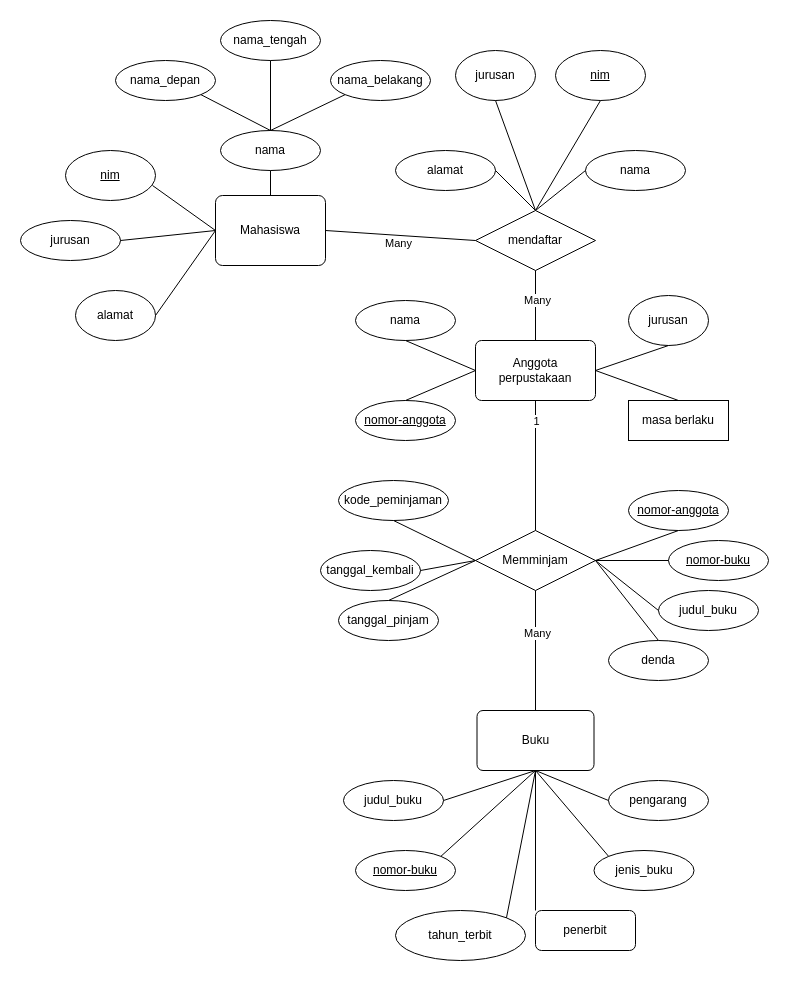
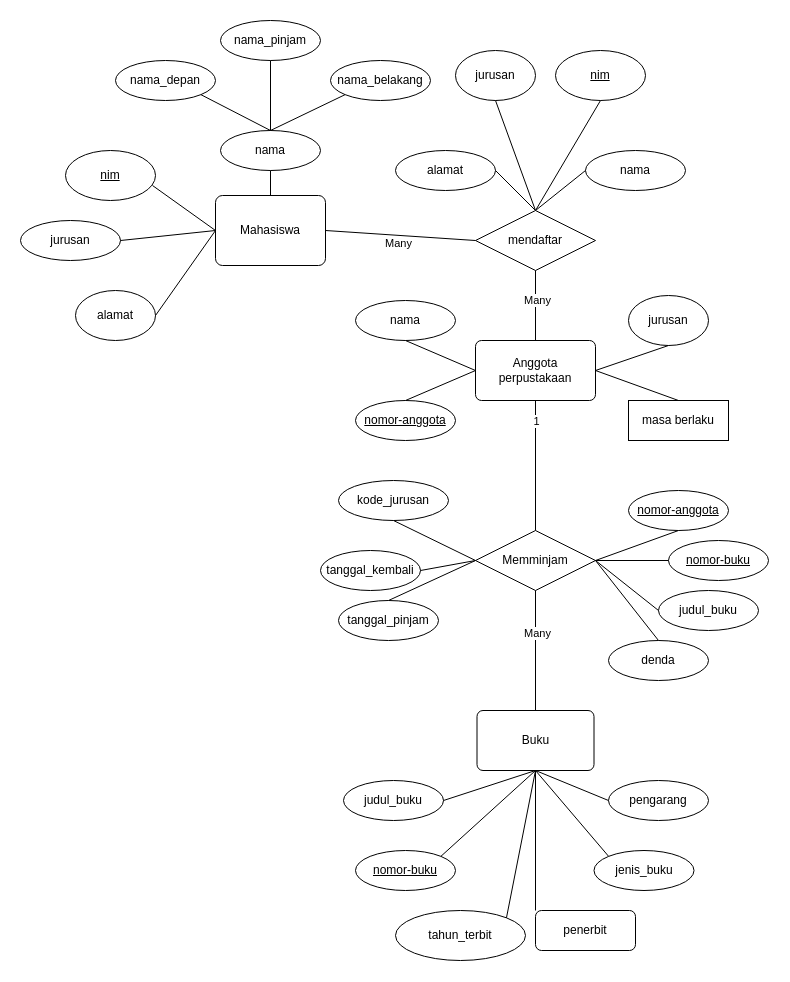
(271, 41) -> (271, 41)
(394, 501) -> (394, 501)
